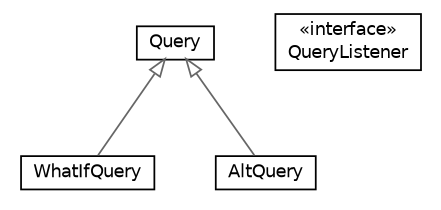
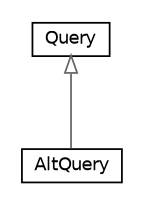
(347, 42) -> none
(88, 172) -> none
